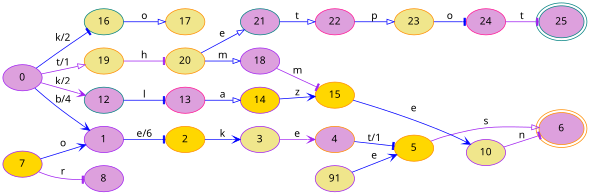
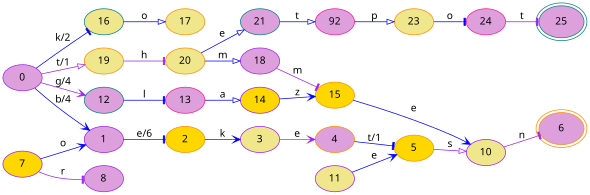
(335, 22) -> (335, 22)
(63, 82) -> (63, 82)
(480, 129) -> (446, 150)
(335, 179) -> (335, 179)
